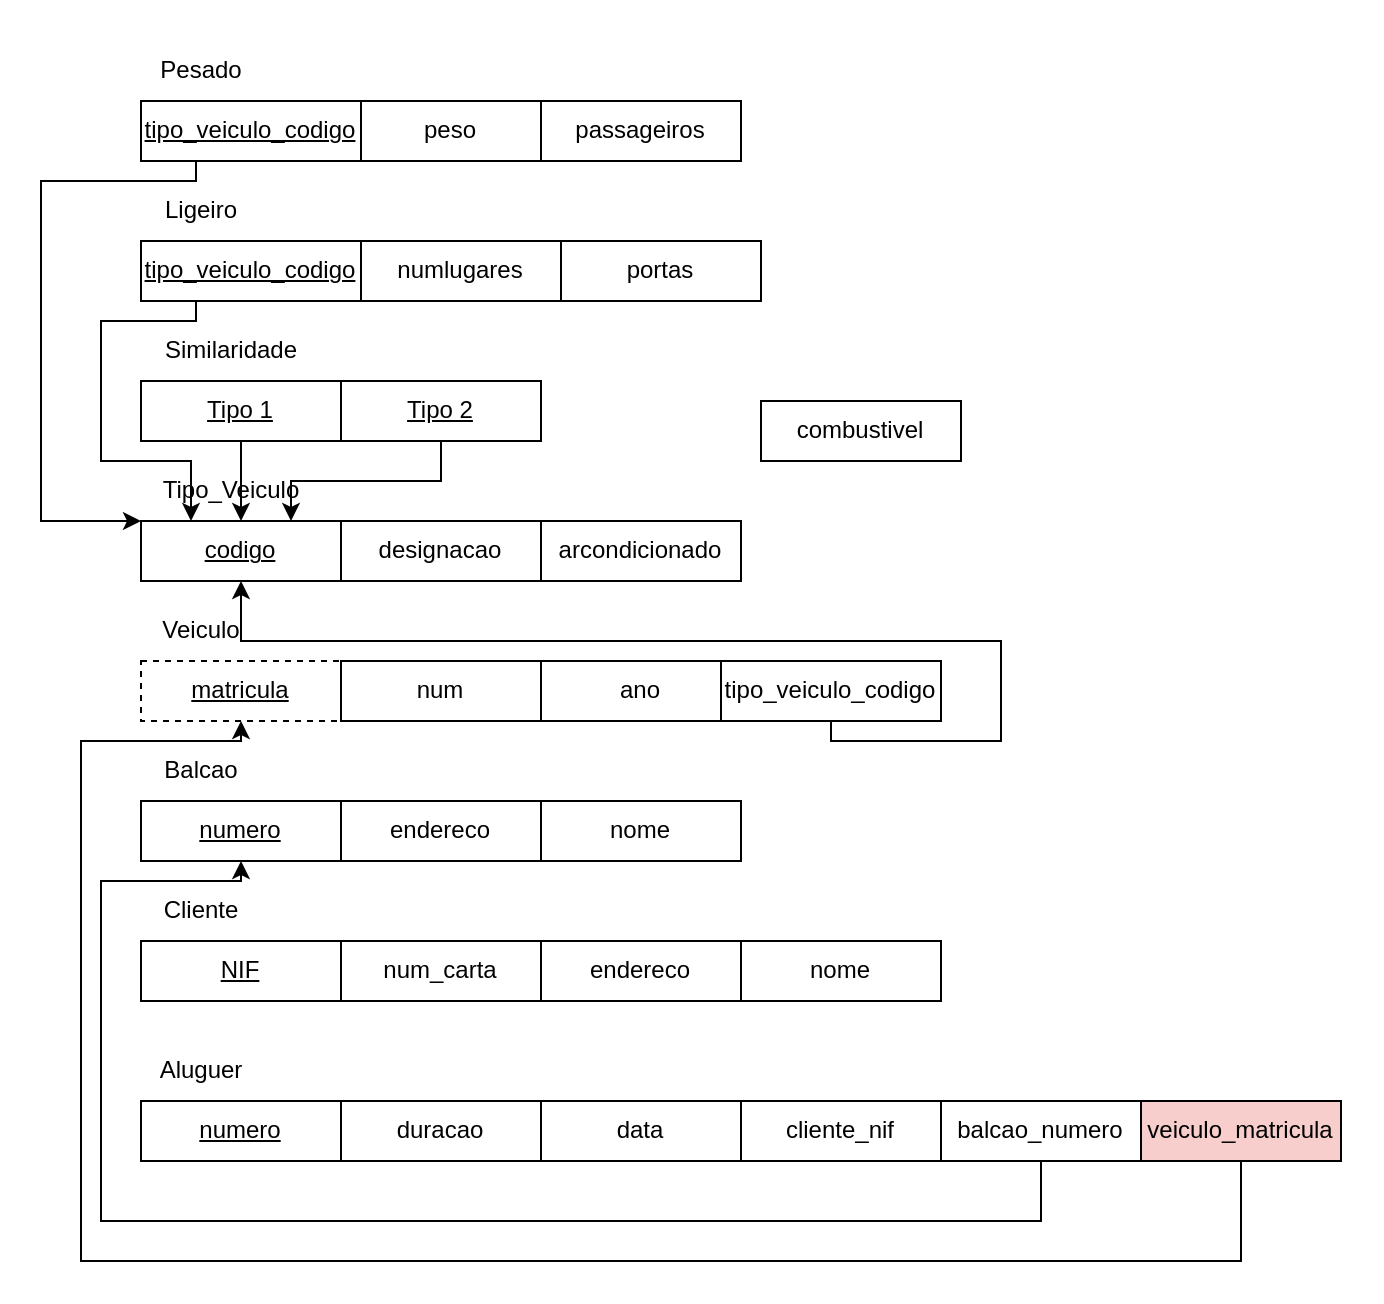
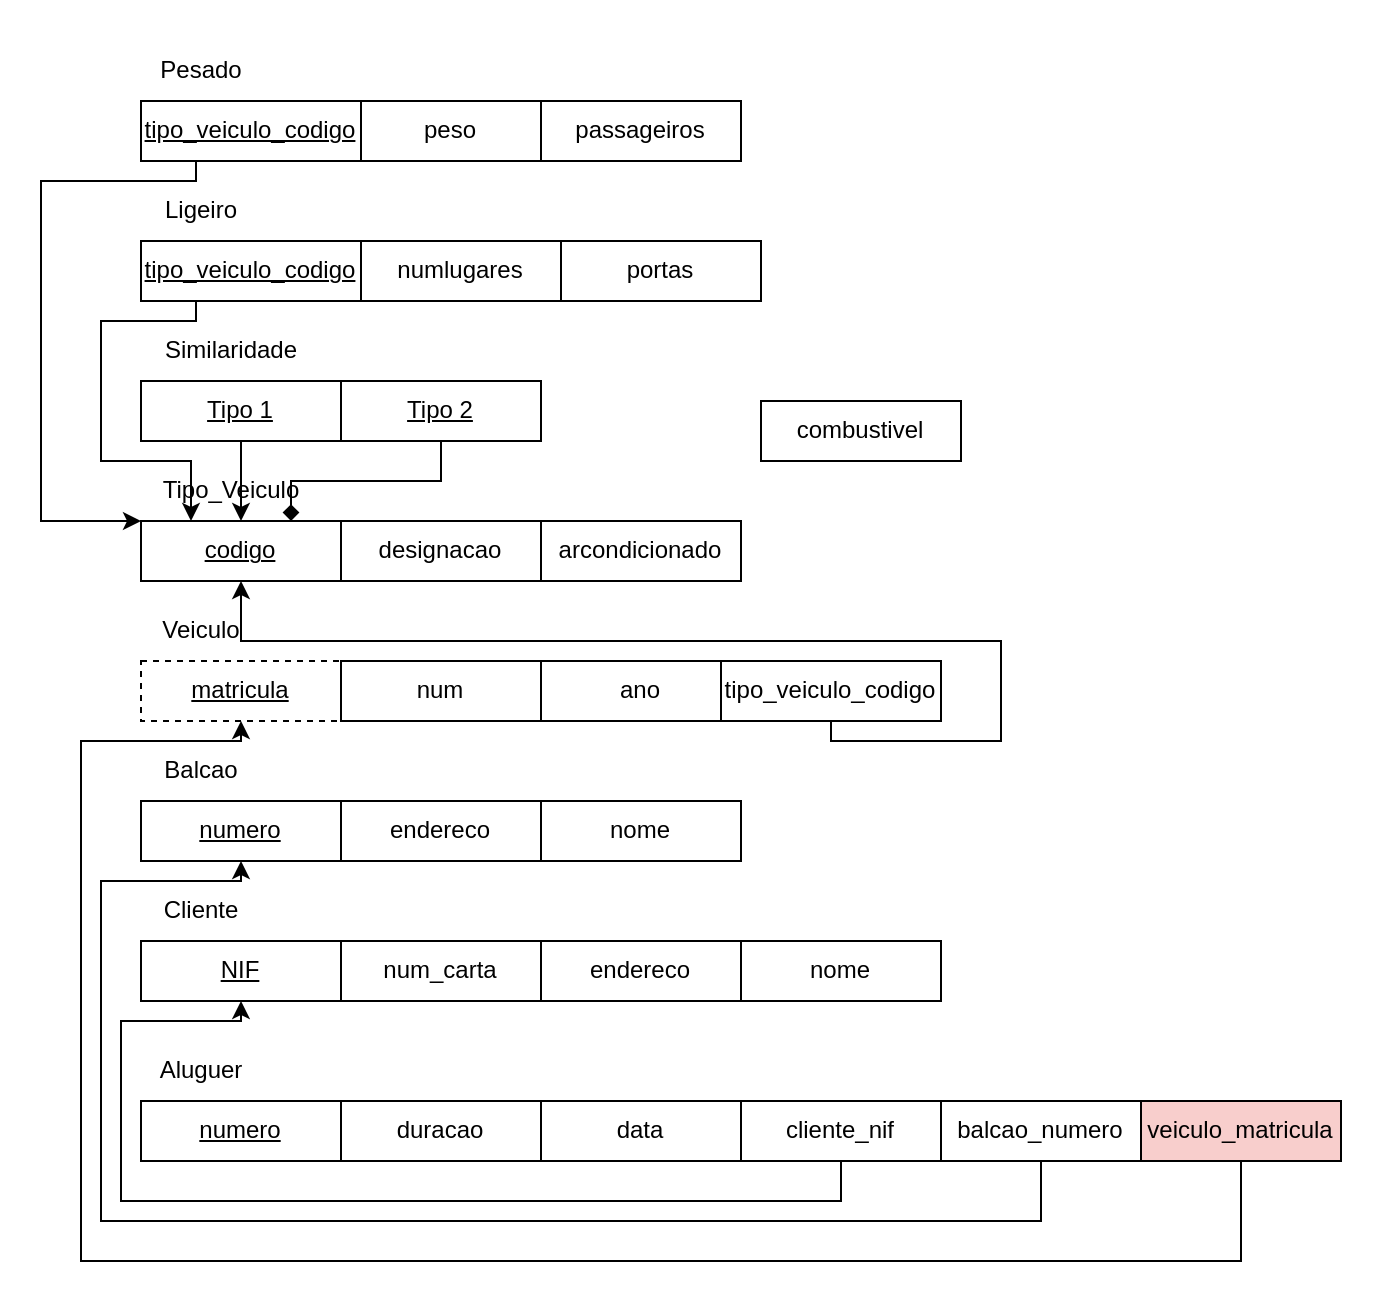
(291, 506) -> (291, 505)
none -> (348, 1201)
